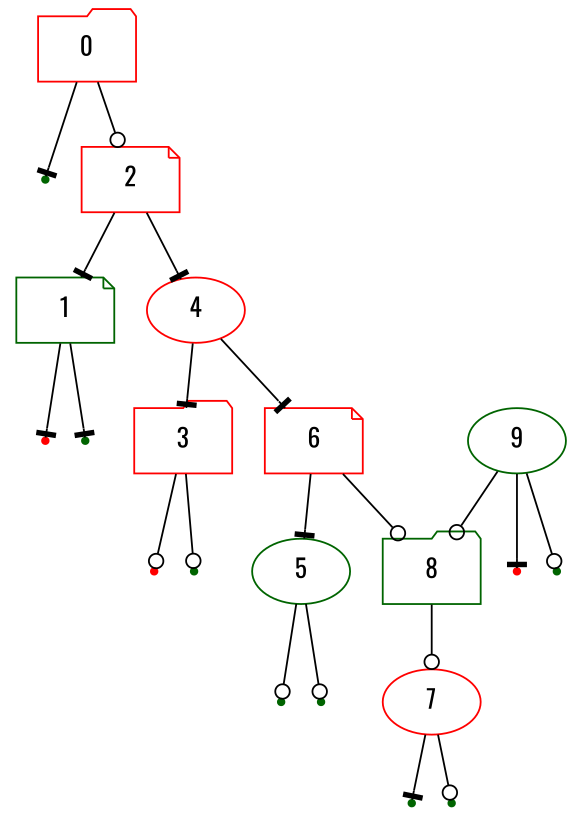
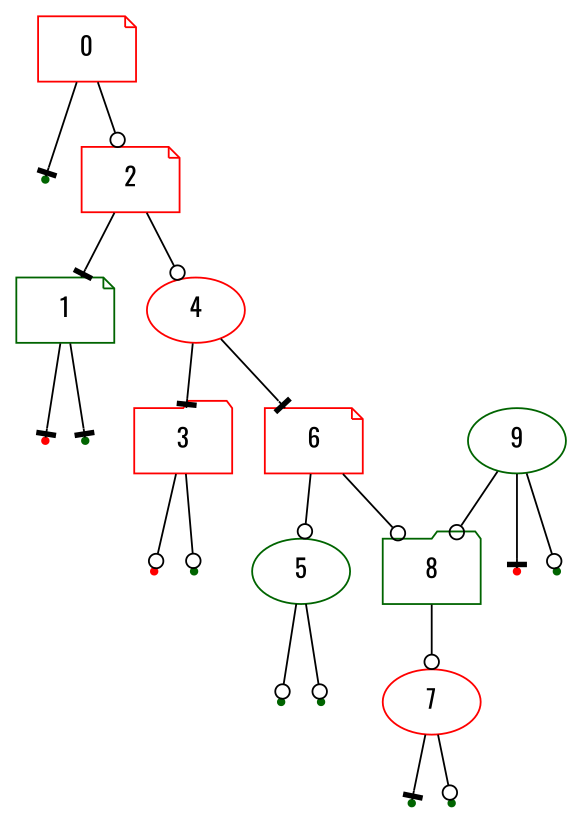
(87, 49) -> (87, 49)
(162, 242) -> (160, 239)
(308, 502) -> (308, 499)
